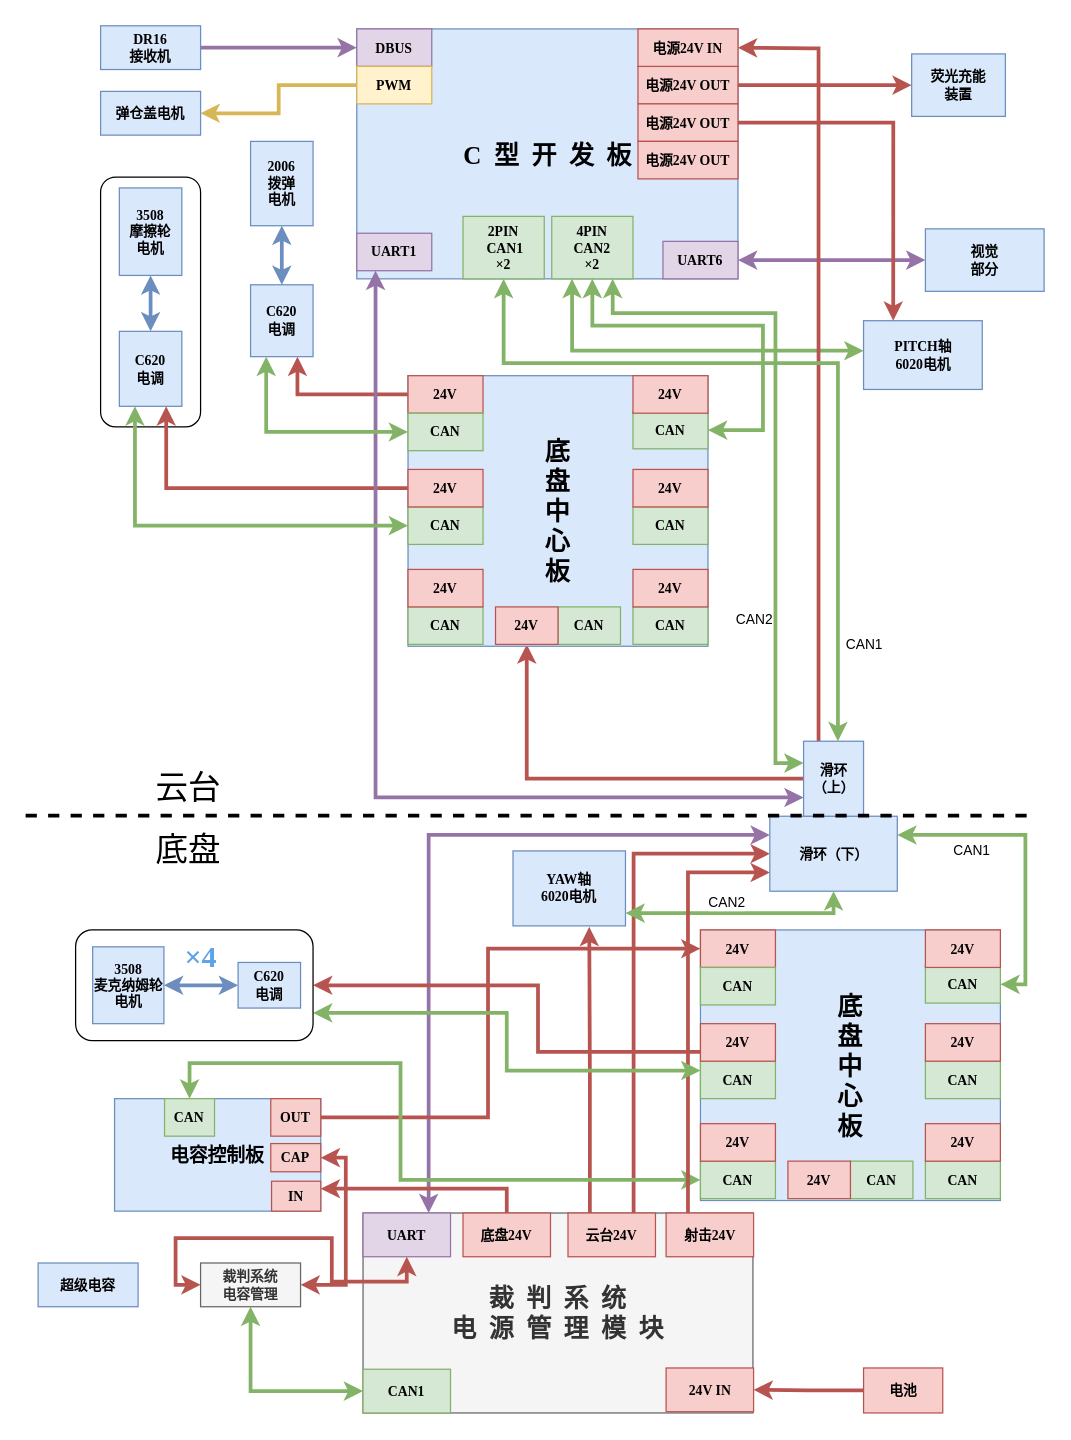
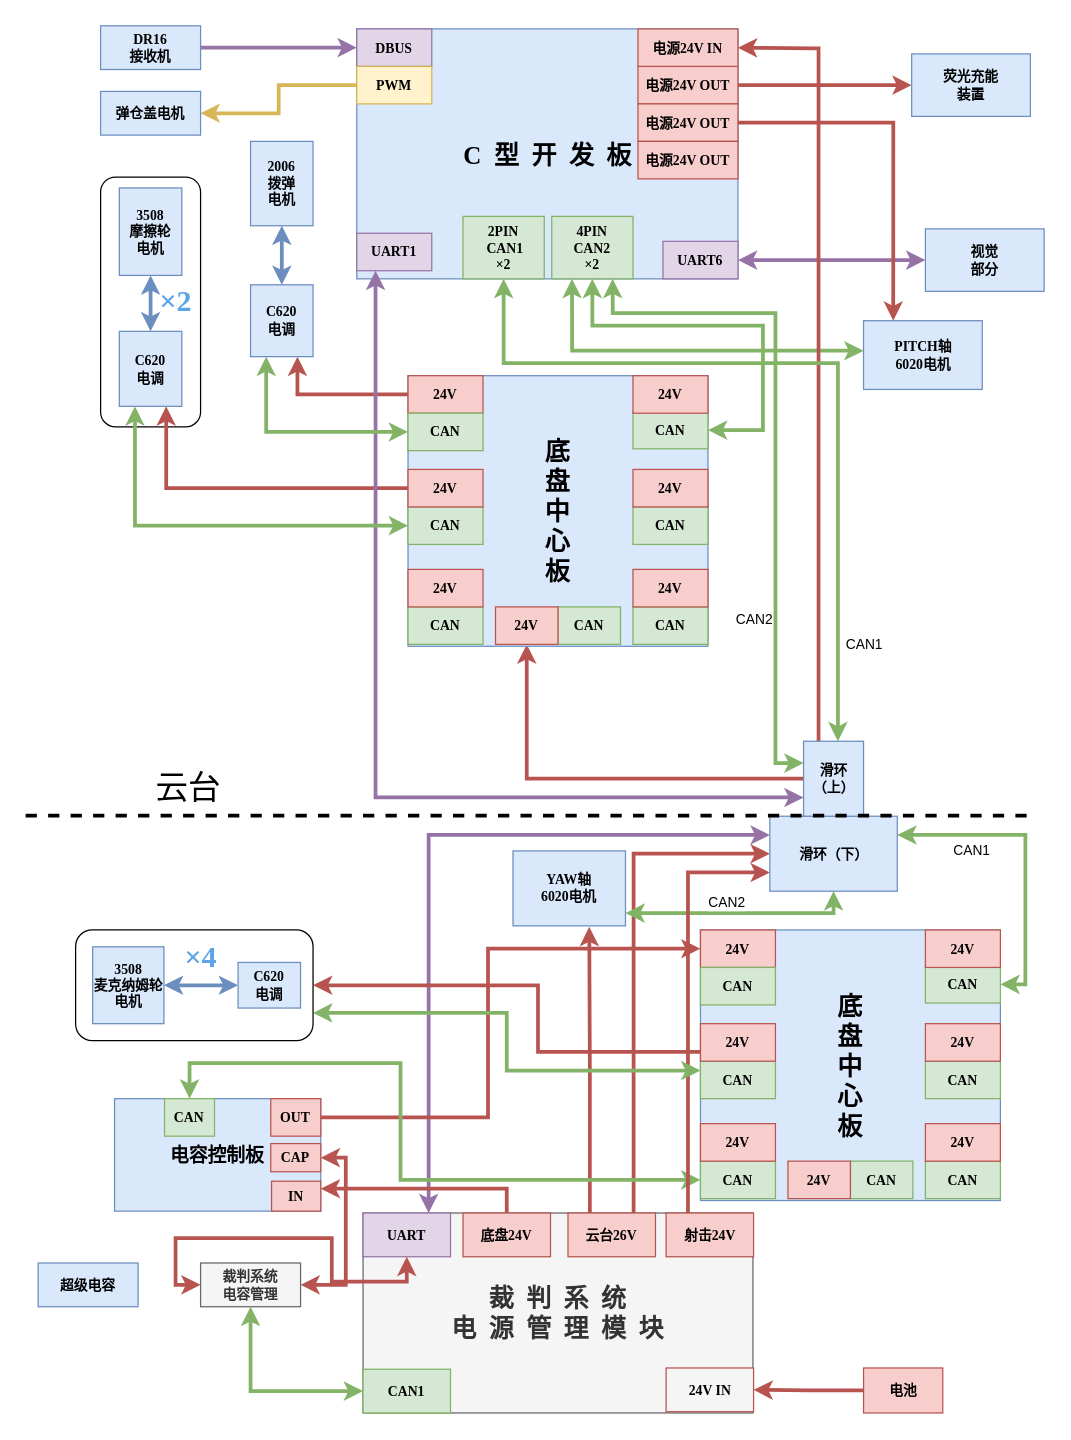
(959, 85) -> (971, 85)
none -> (176, 302)
(188, 851) -> none
(612, 1236) -> (612, 1236)
(710, 1390) -> (710, 1390)
